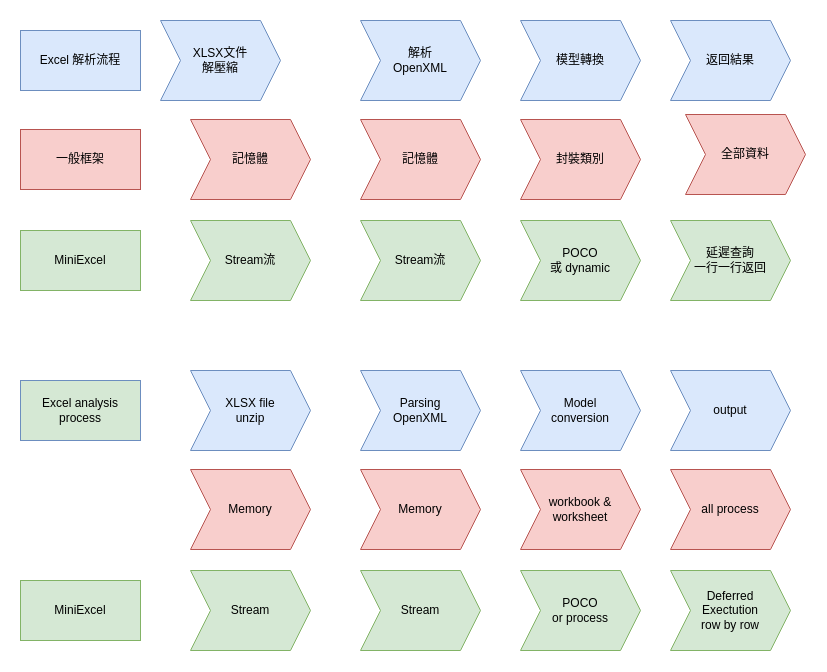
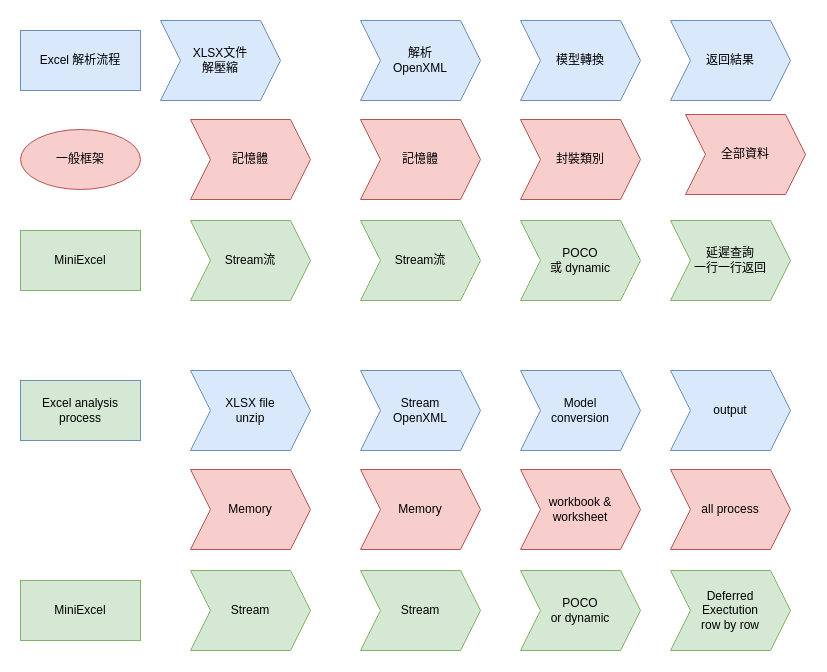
(81, 160) -> (81, 160)
(421, 411) -> (421, 411)
(581, 611) -> (581, 611)
